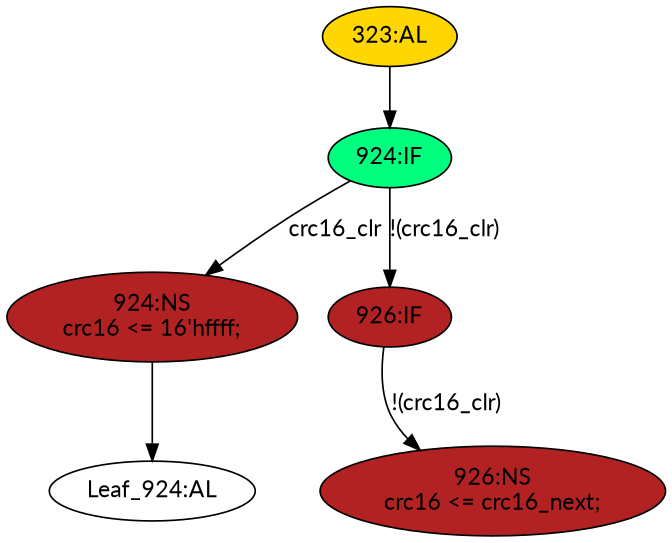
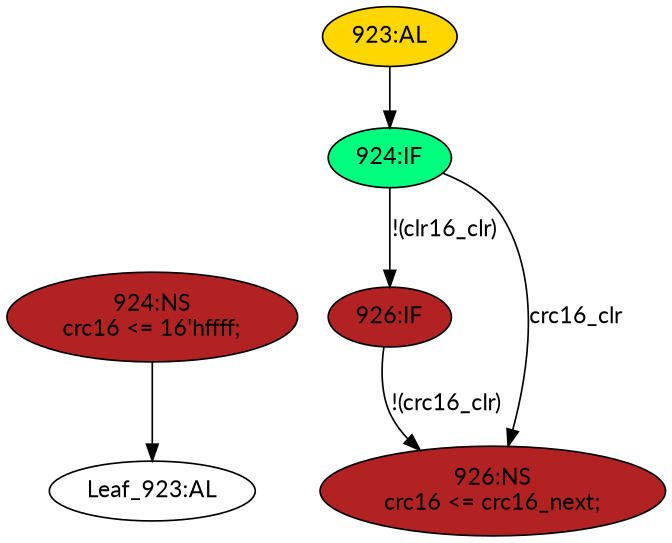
(390, 37) -> (390, 37)
(284, 221) -> (525, 284)
(445, 230) -> (445, 230)
(152, 491) -> (152, 491)
